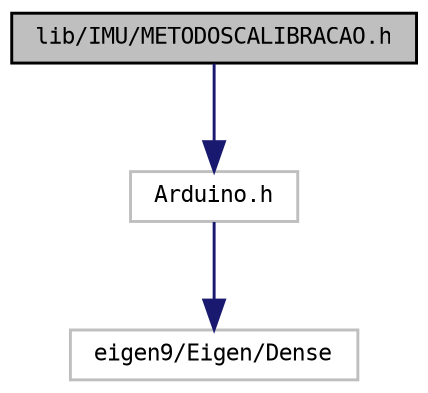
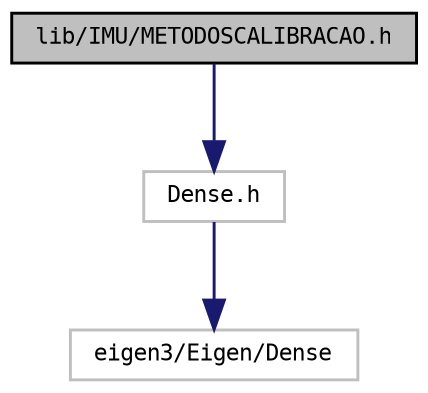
(214, 197) -> (214, 197)
(214, 355) -> (214, 355)
